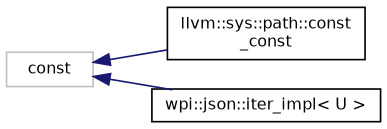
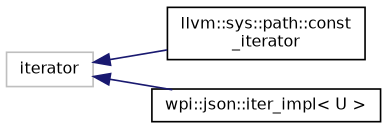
(266, 33) -> (266, 33)
(50, 69) -> (50, 69)
